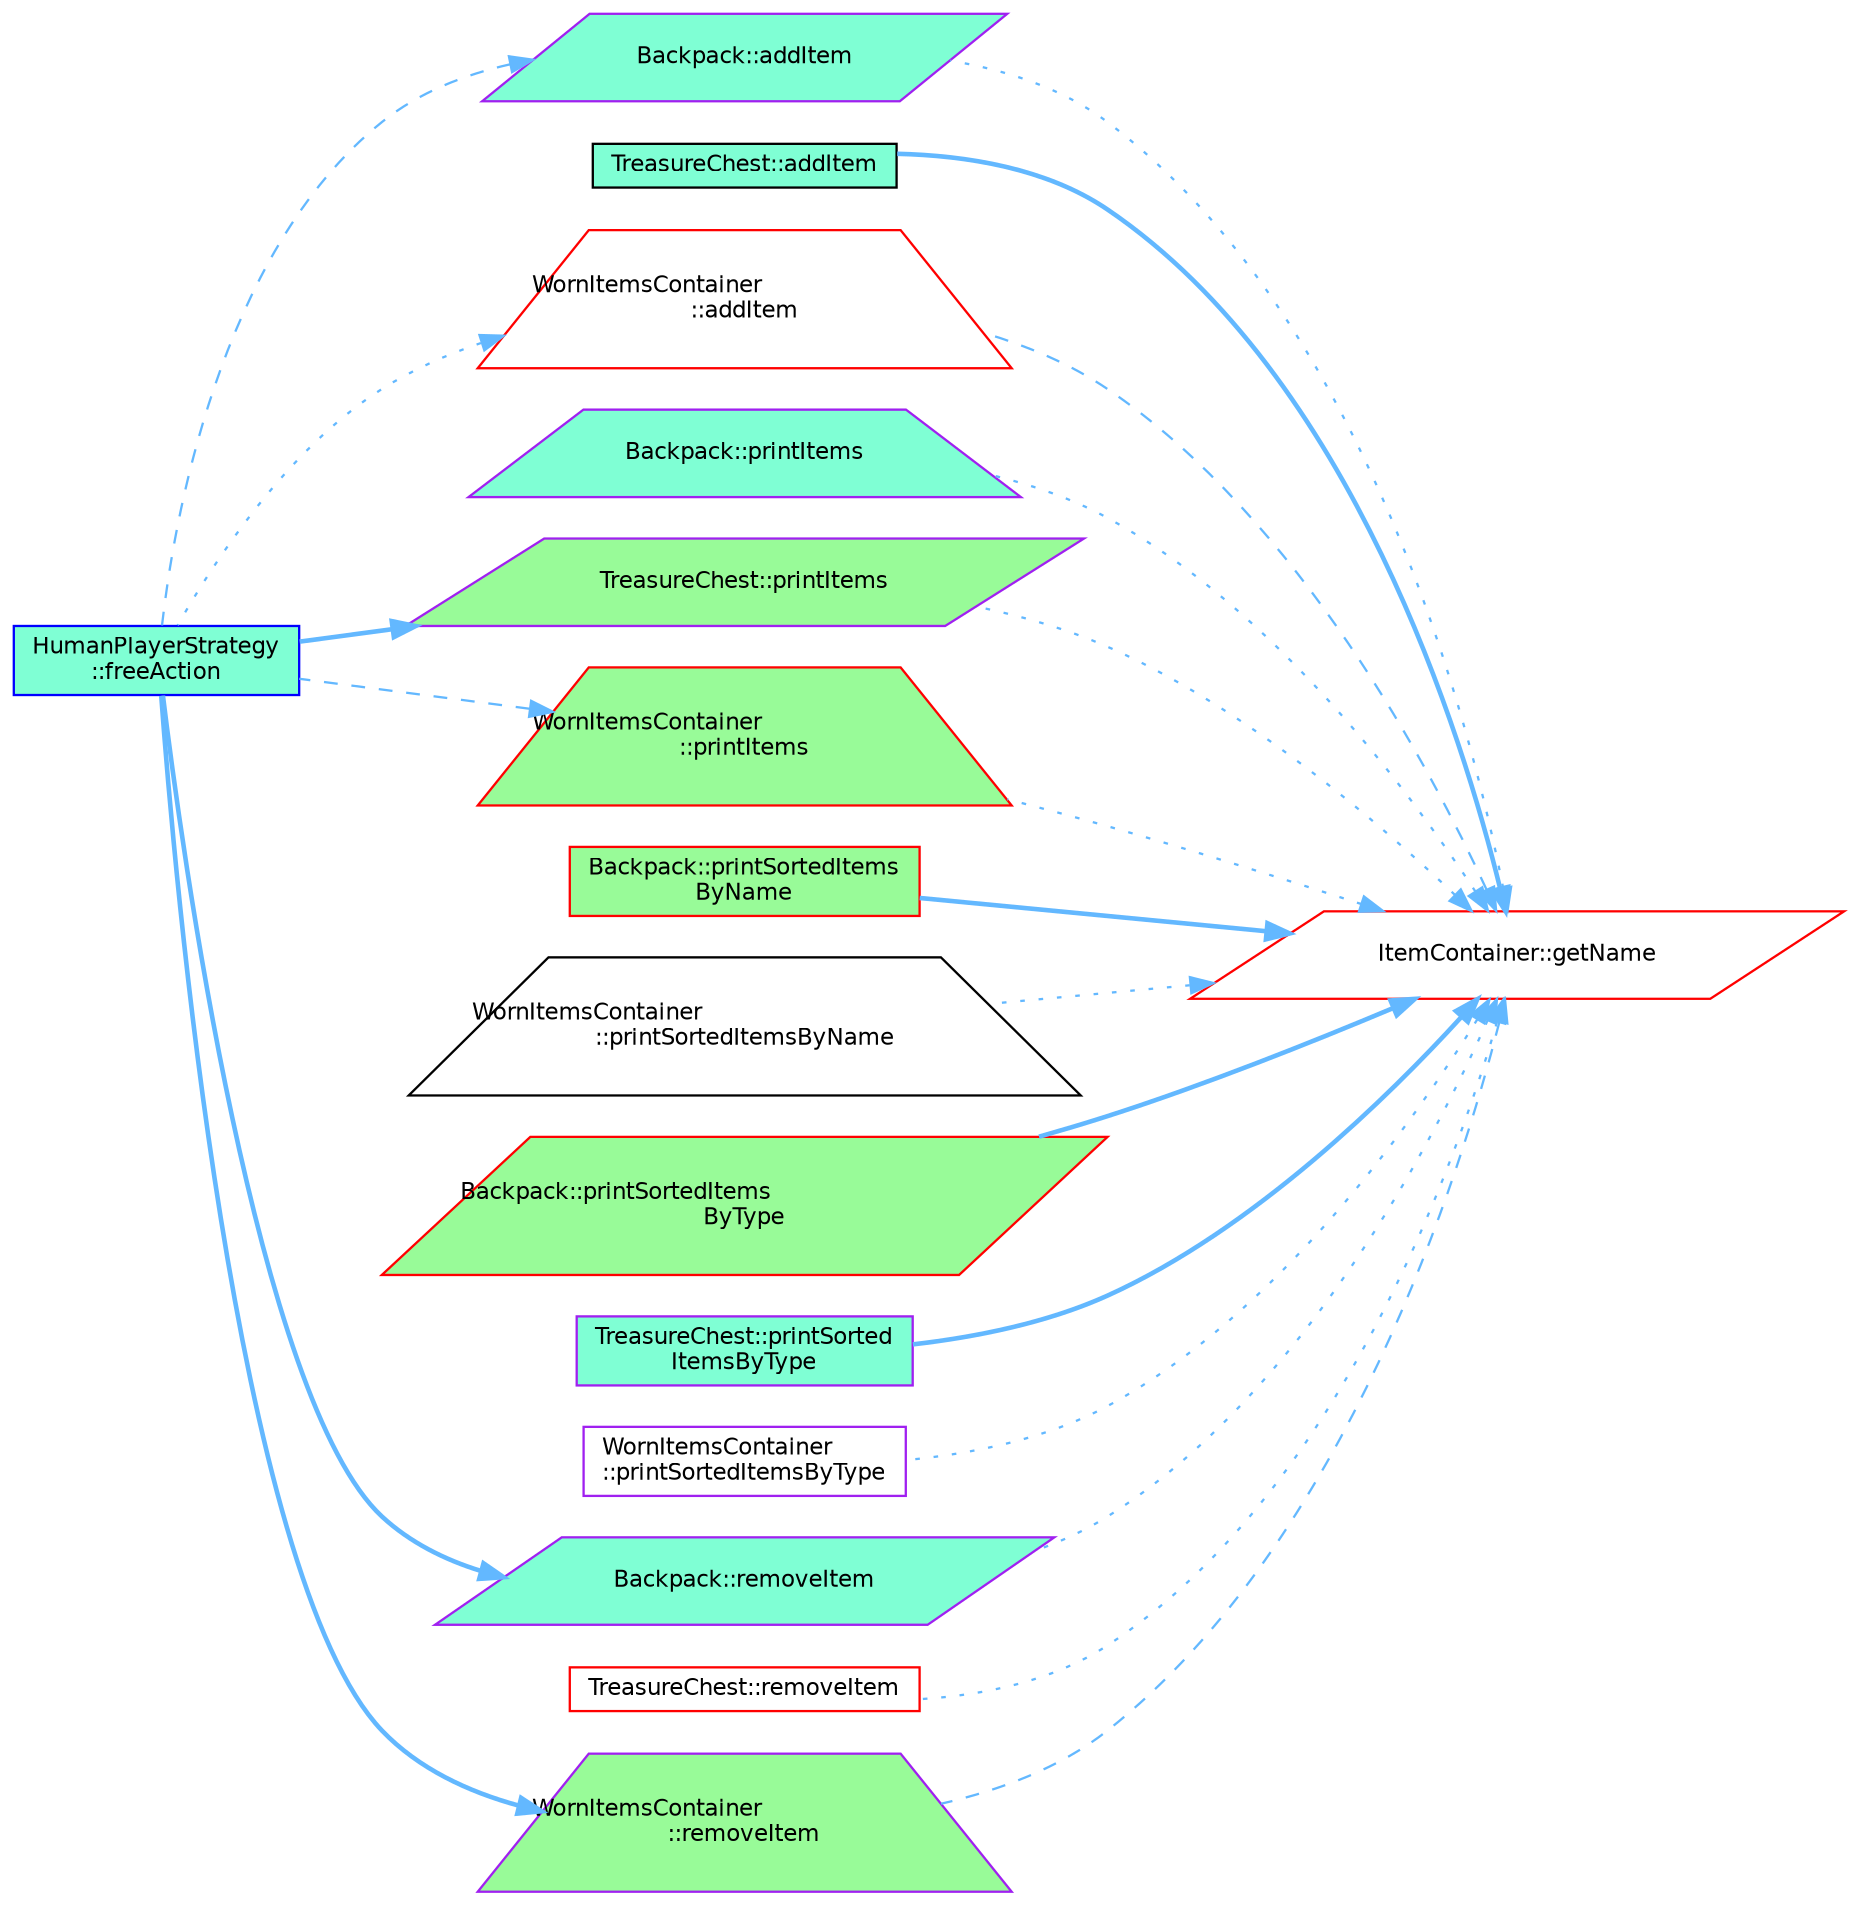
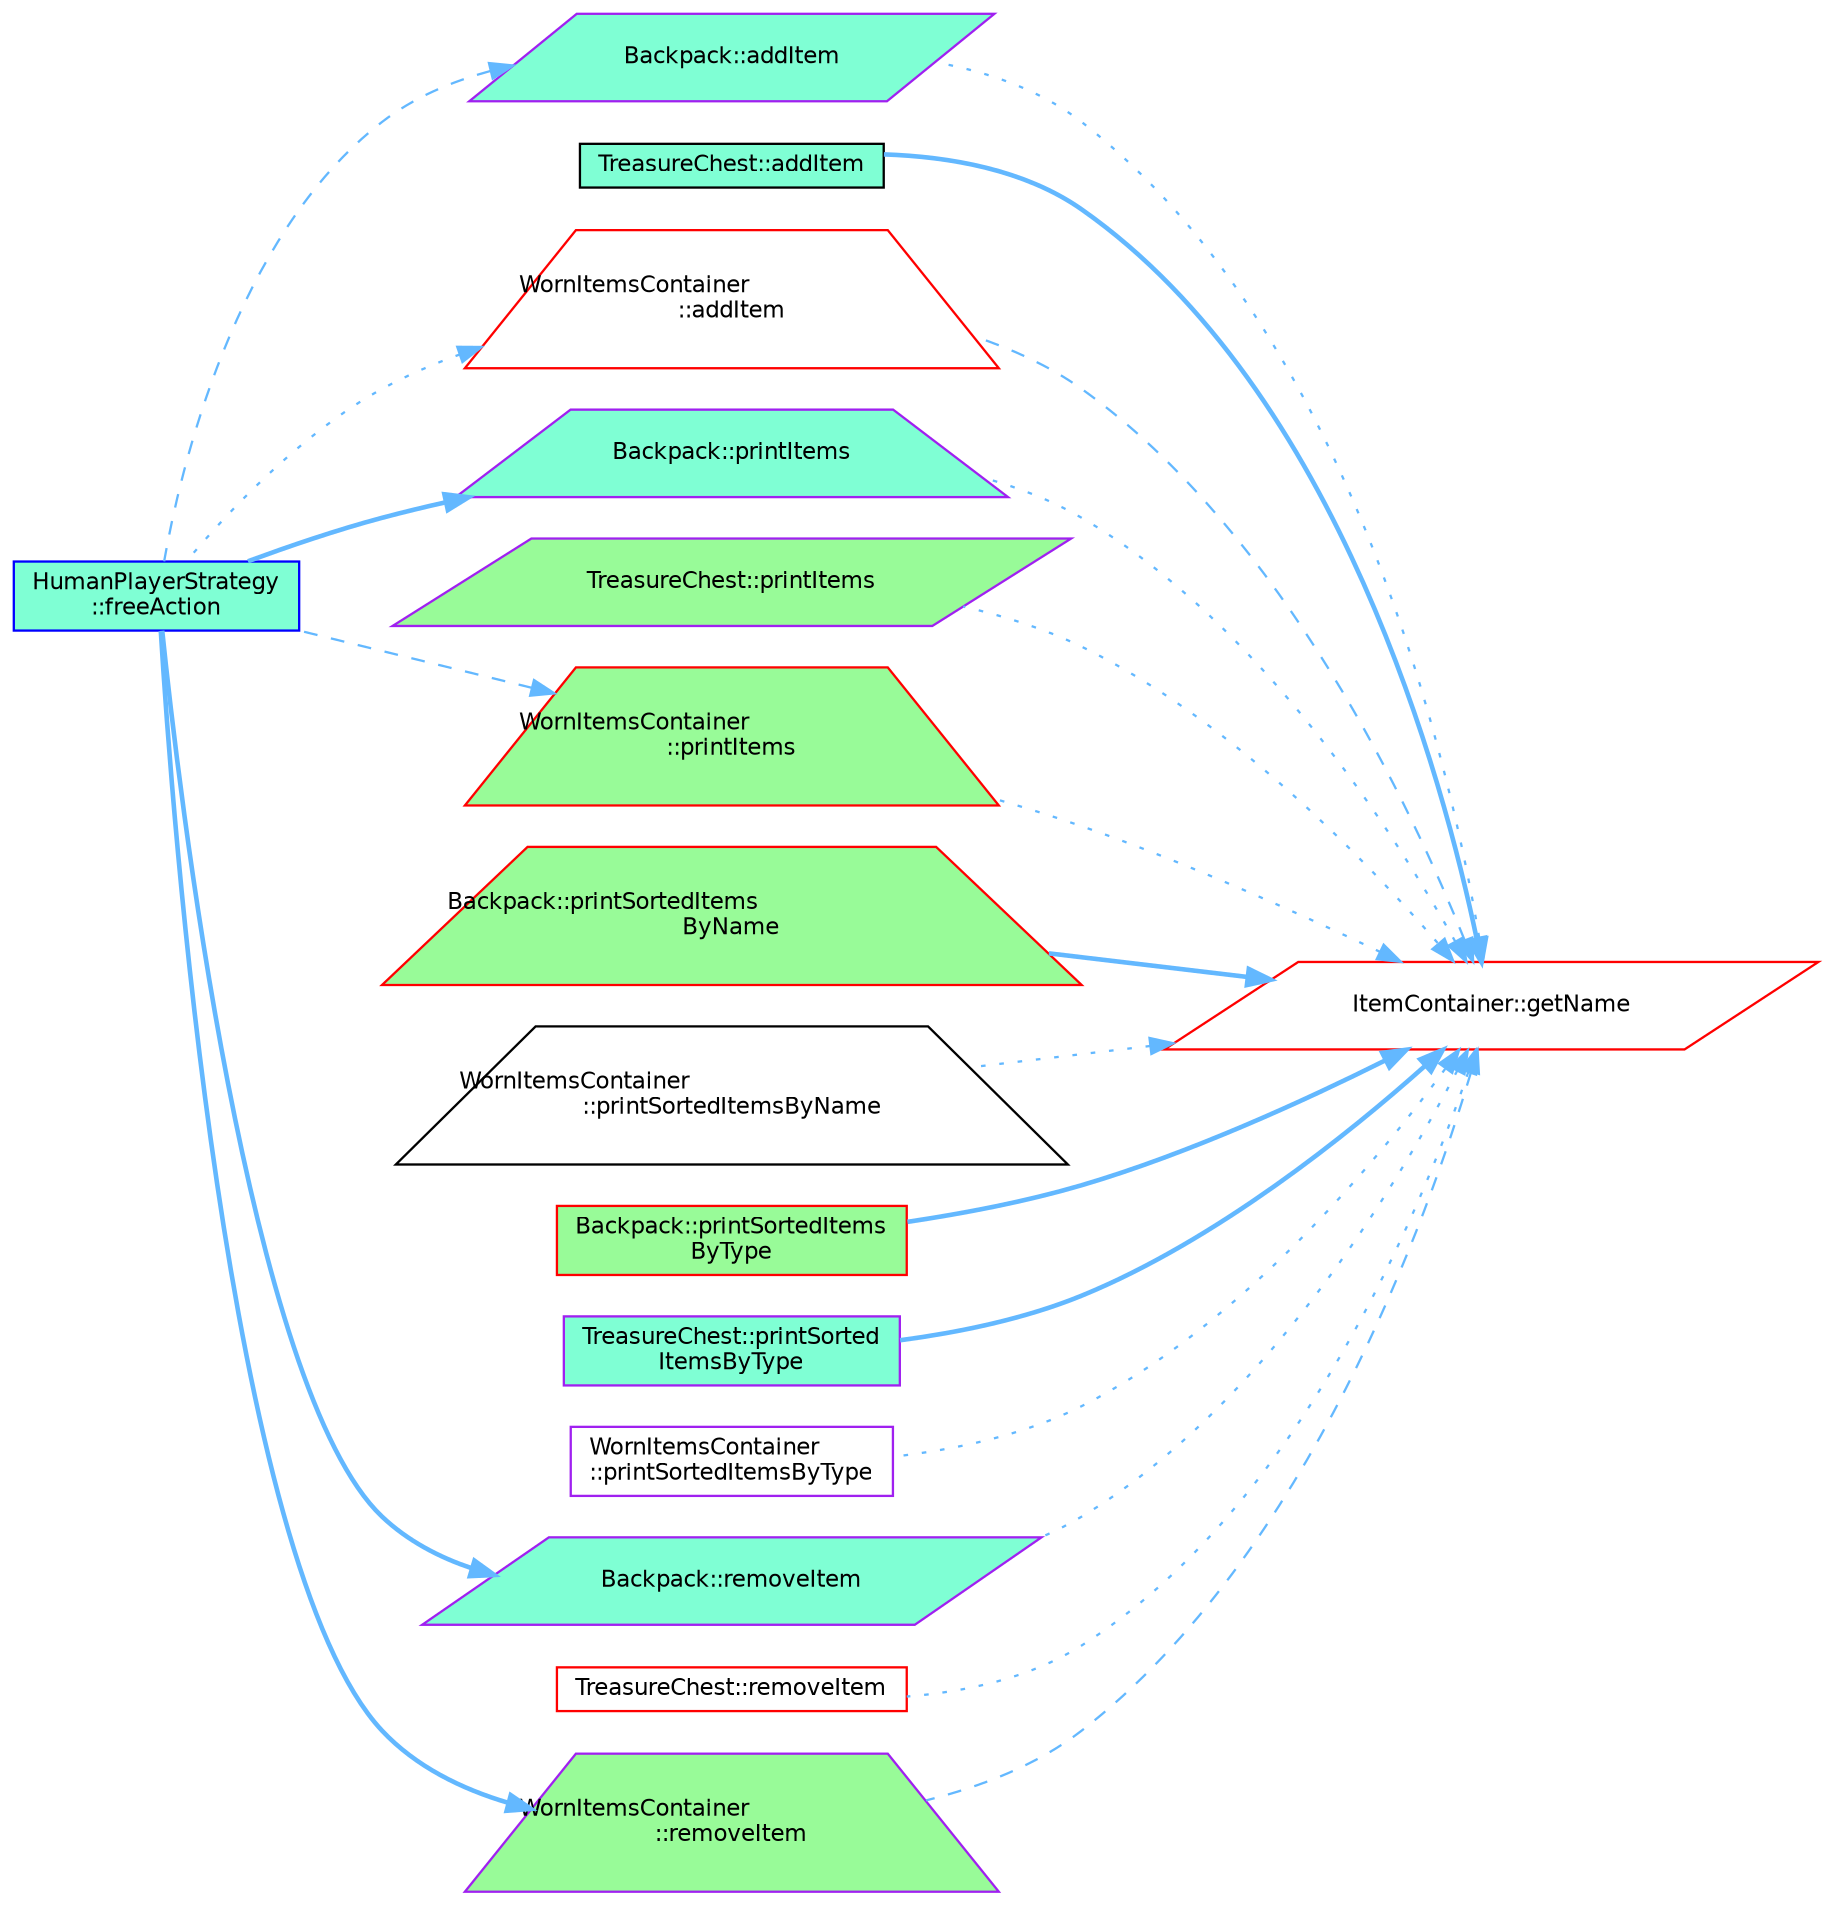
(346, 635) -> (346, 528)
(745, 881) -> (732, 916)
(745, 1206) -> (732, 1240)
